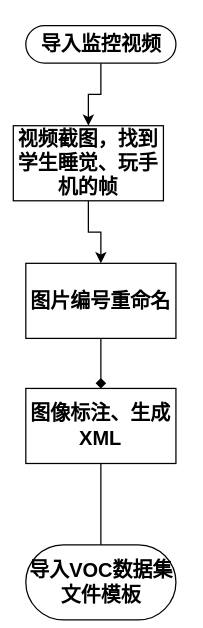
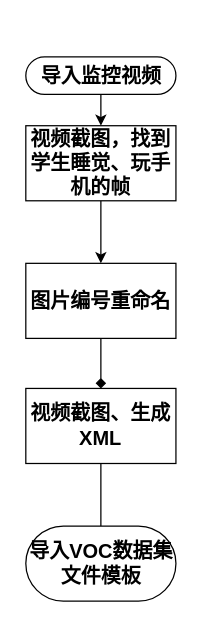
(101, 44) -> (101, 76)
(88, 163) -> (101, 163)
(101, 426) -> (101, 426)
(101, 582) -> (101, 563)
